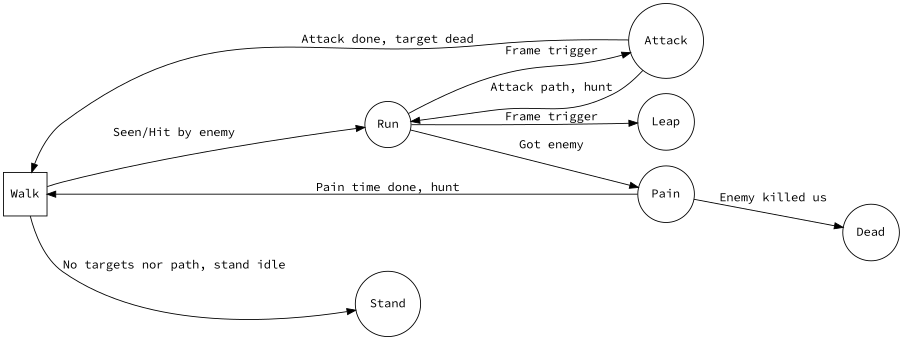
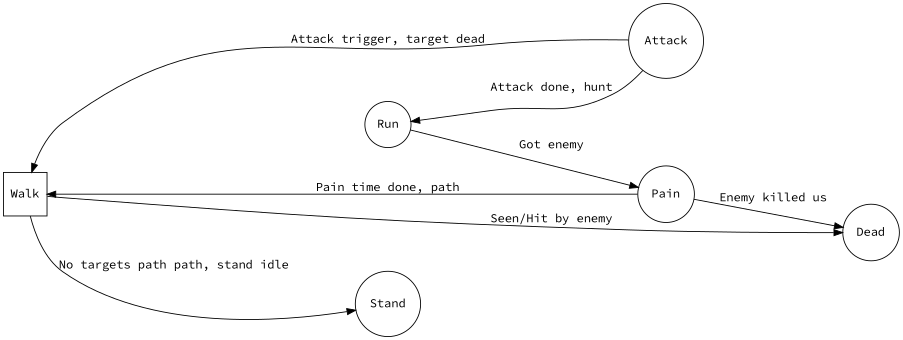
(388, 40) -> (388, 40)
(512, 72) -> none
(552, 88) -> (552, 88)
(666, 122) -> none
(201, 153) -> (440, 223)
(388, 188) -> (388, 188)
(174, 265) -> (174, 265)
